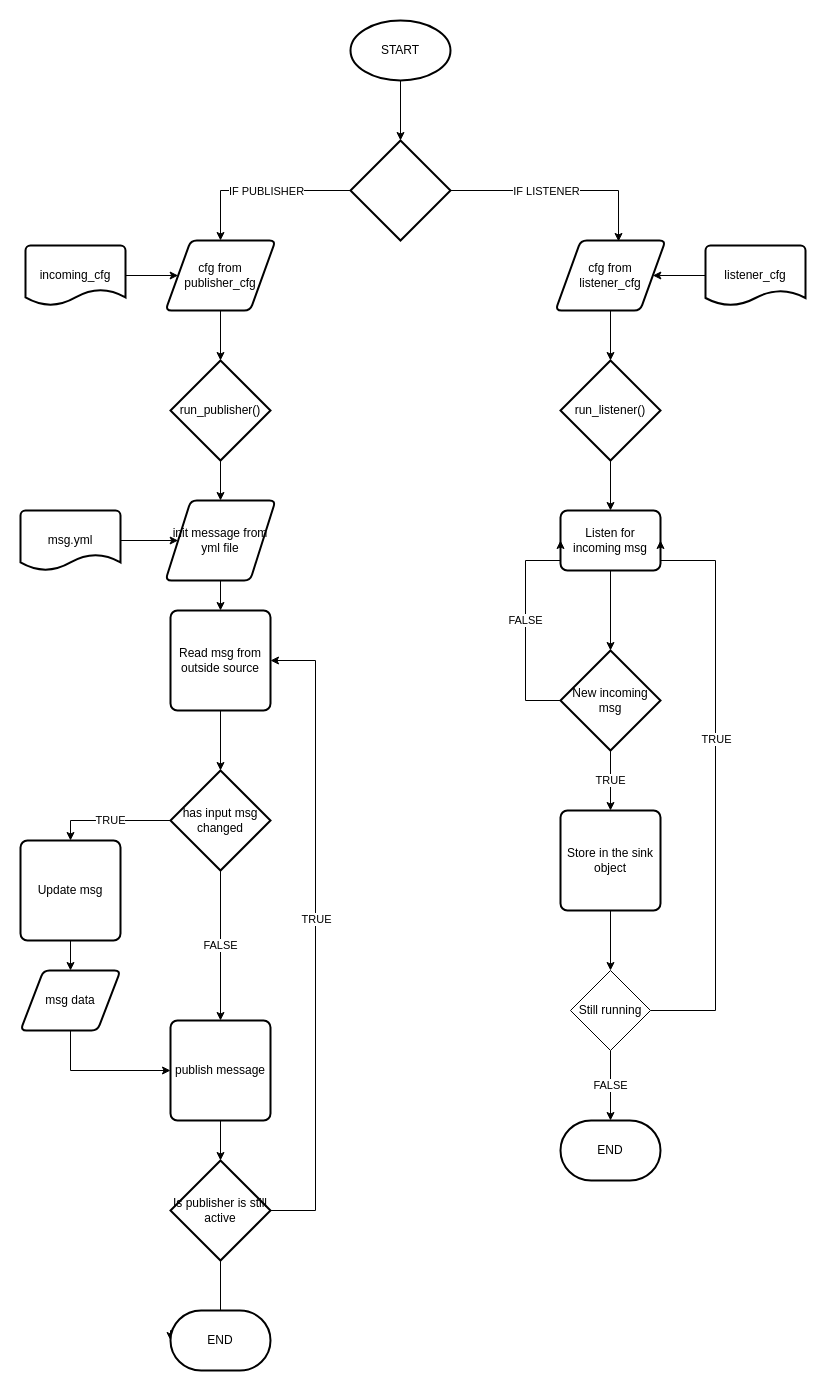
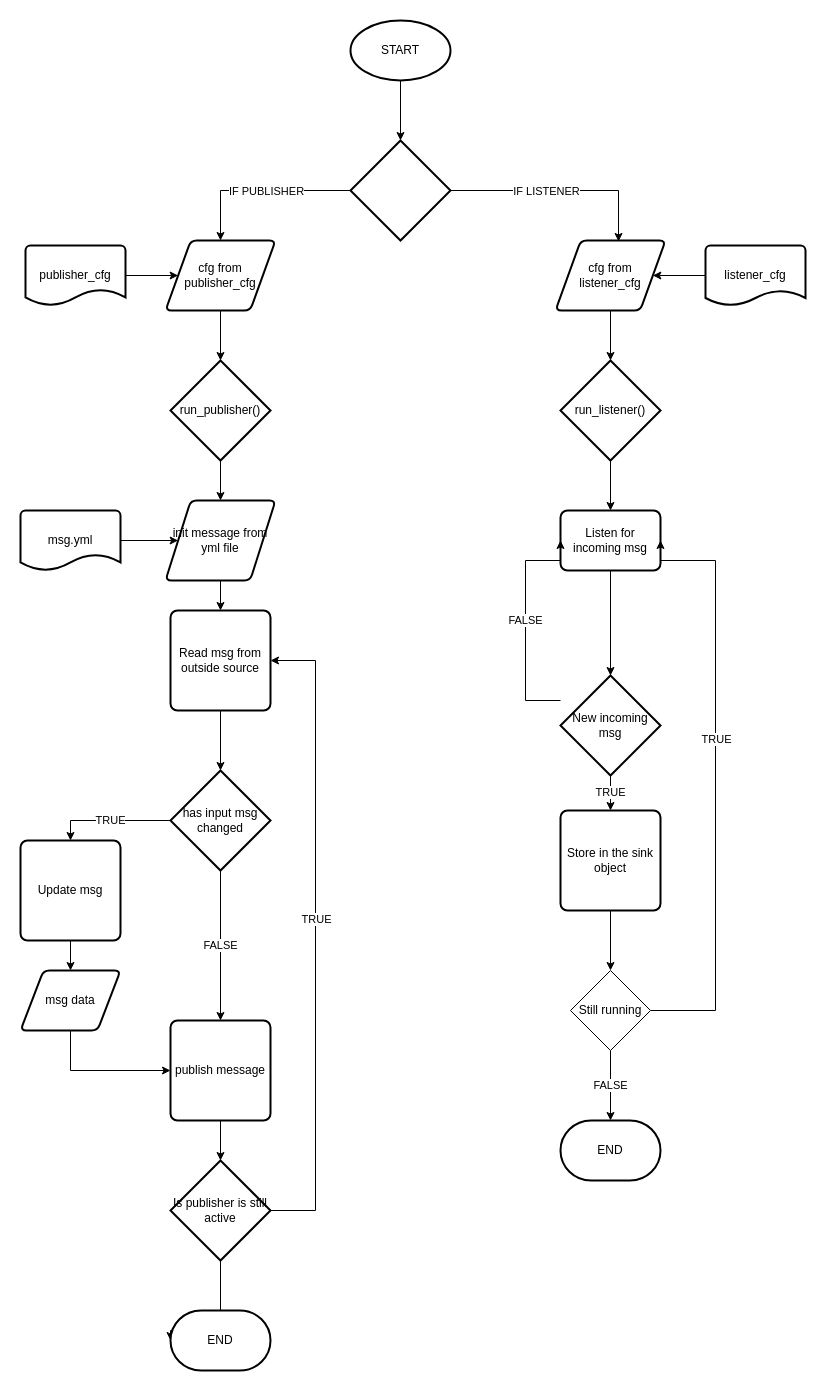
(76, 276) -> (76, 276)
(611, 701) -> (611, 726)
